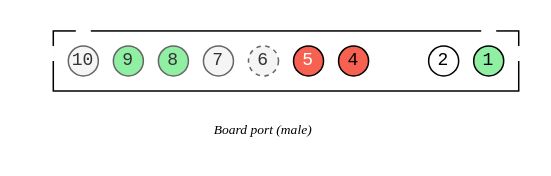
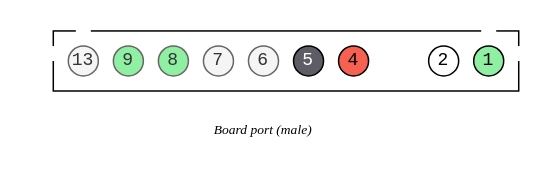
(83, 61) -> (83, 61)
(263, 61) -> (263, 61)
(308, 61) -> (308, 61)
